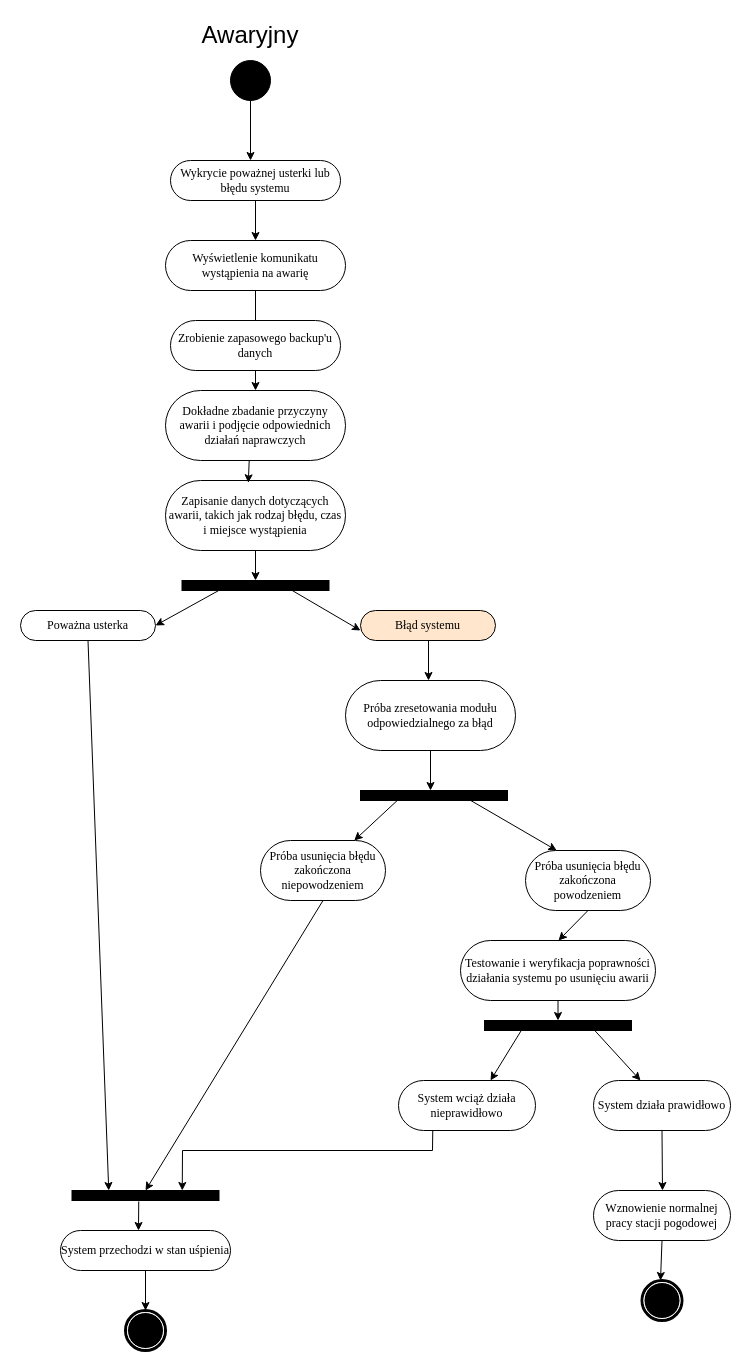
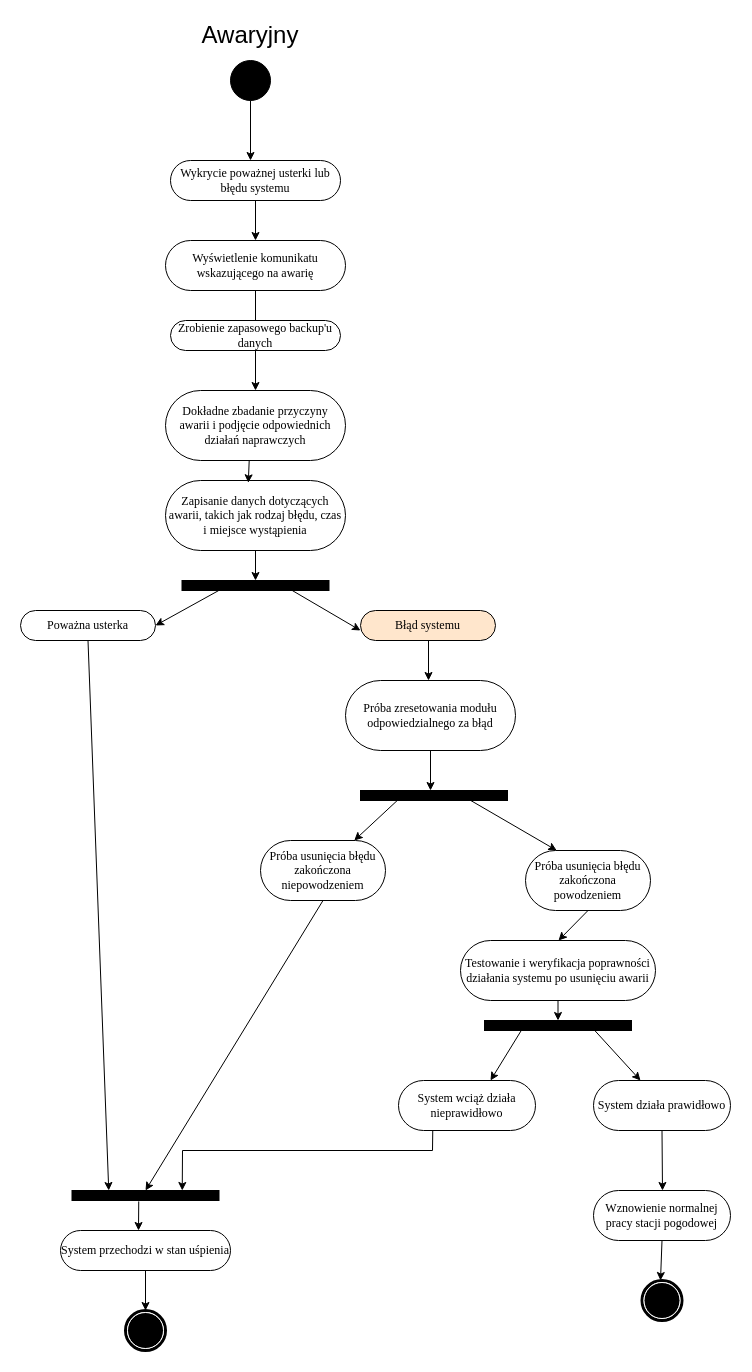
(256, 266) -> (256, 266)
(256, 346) -> (256, 336)
